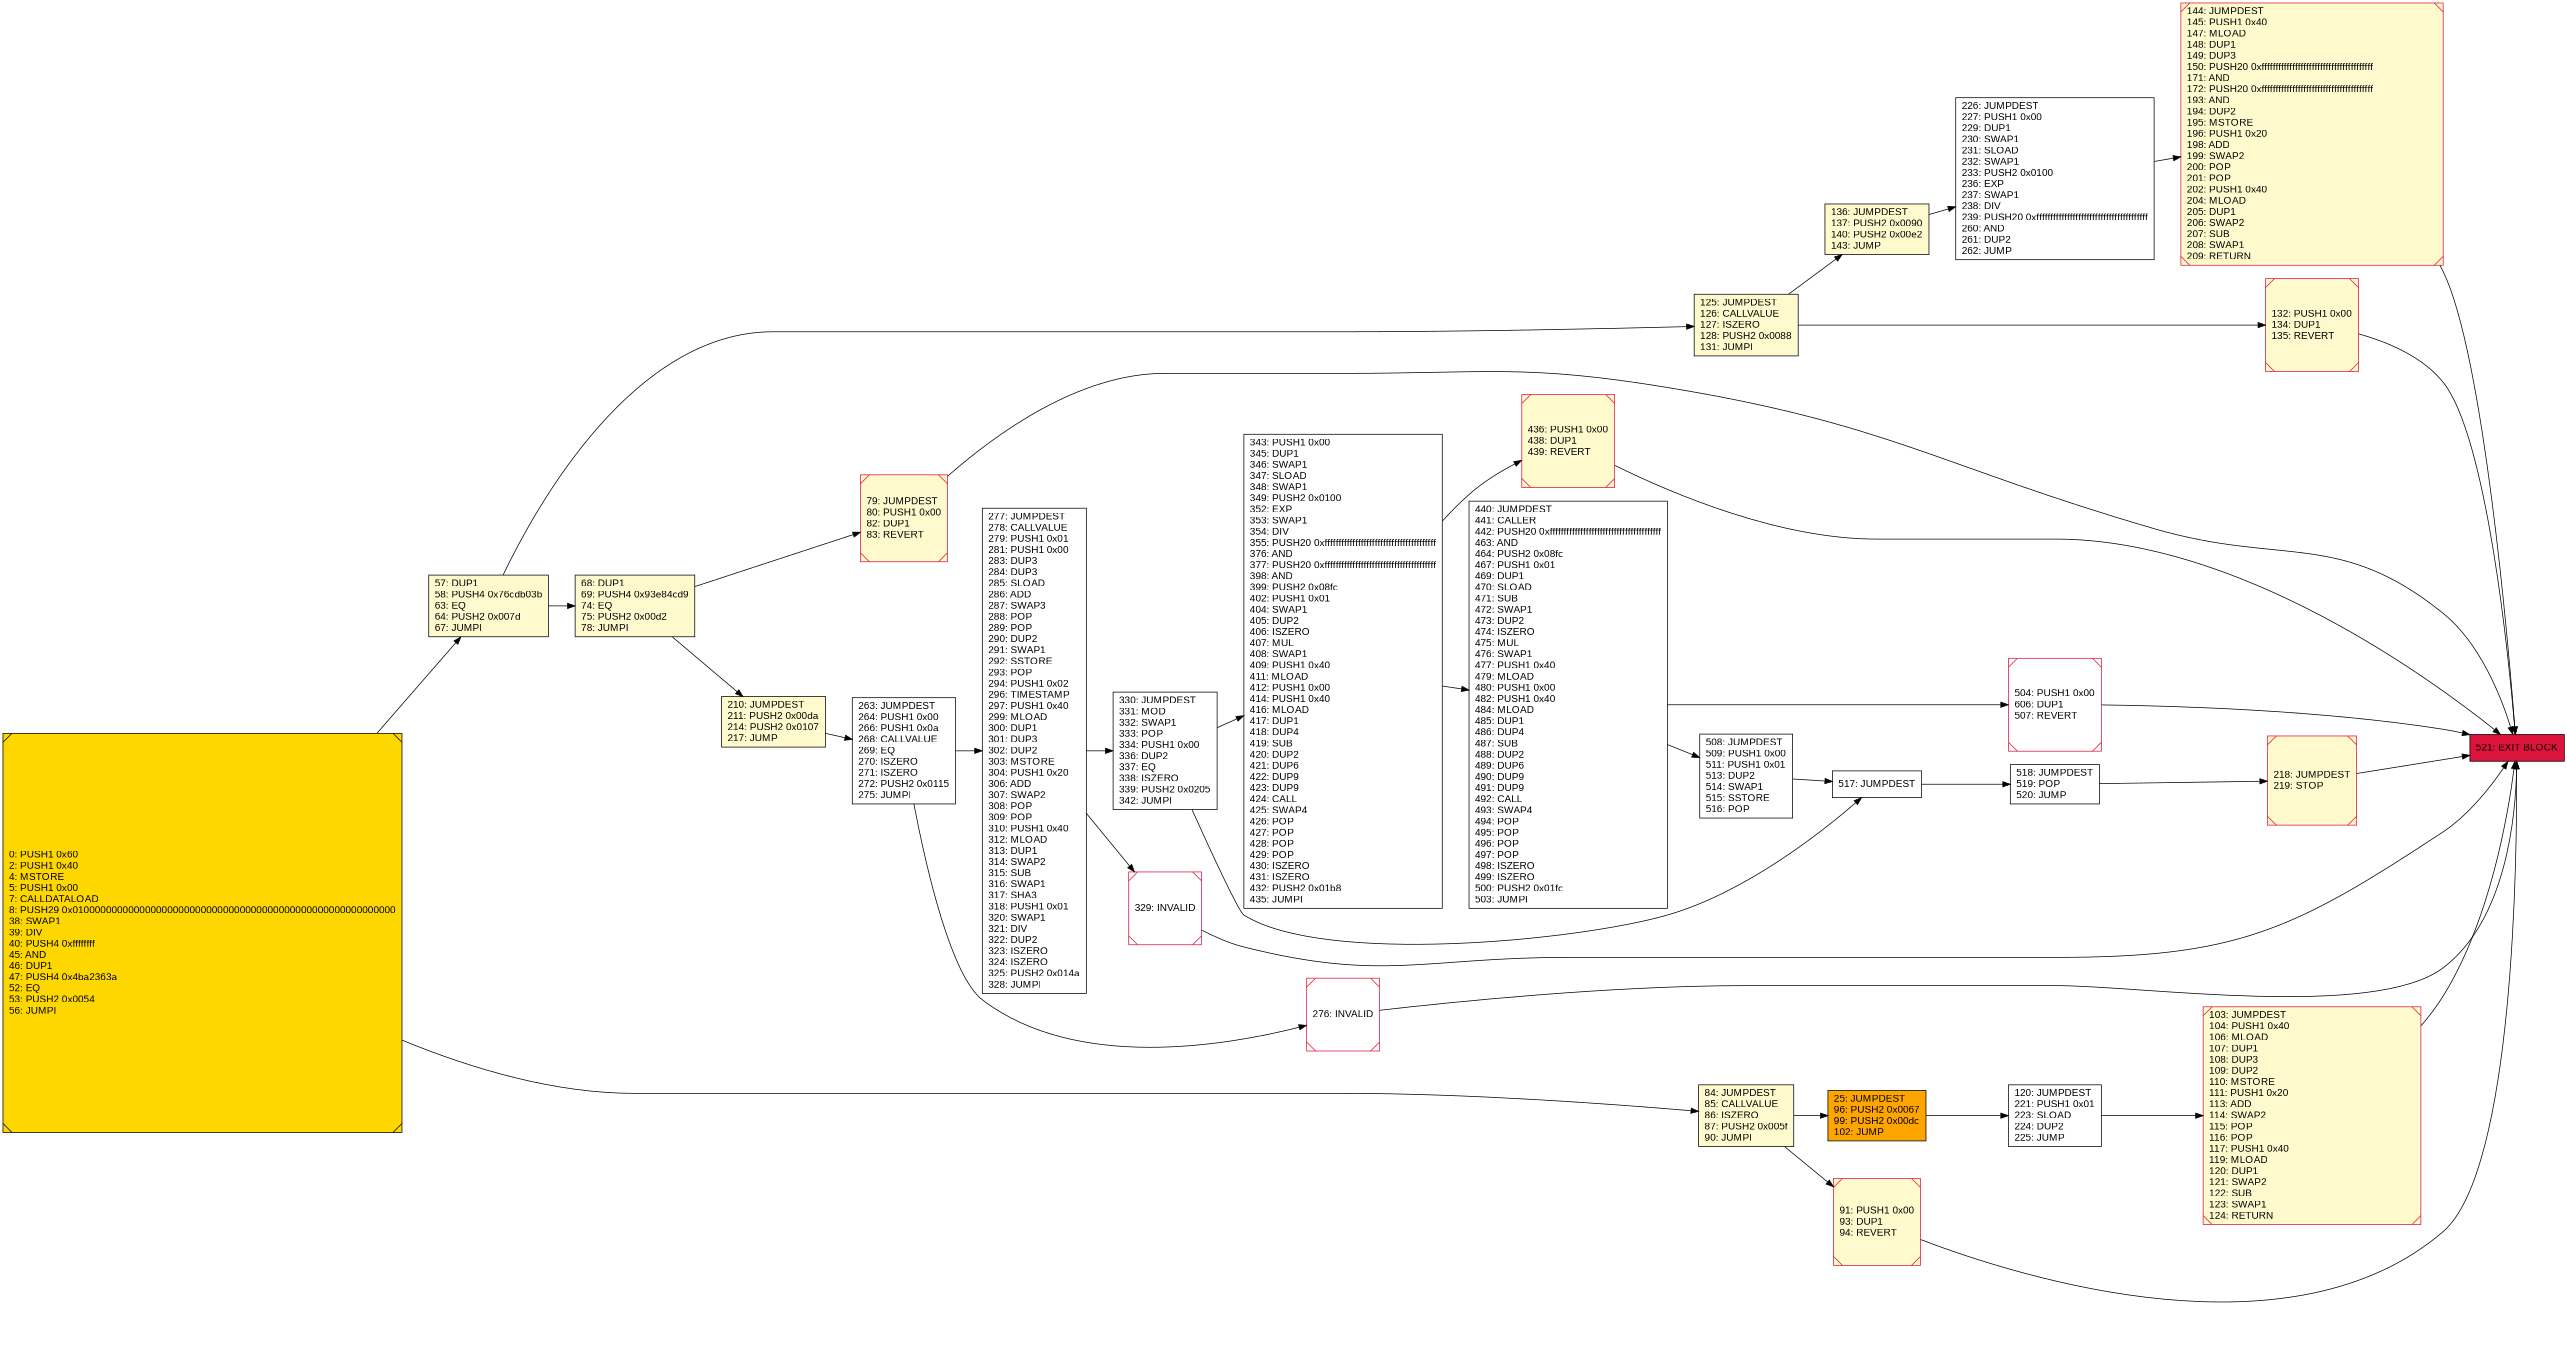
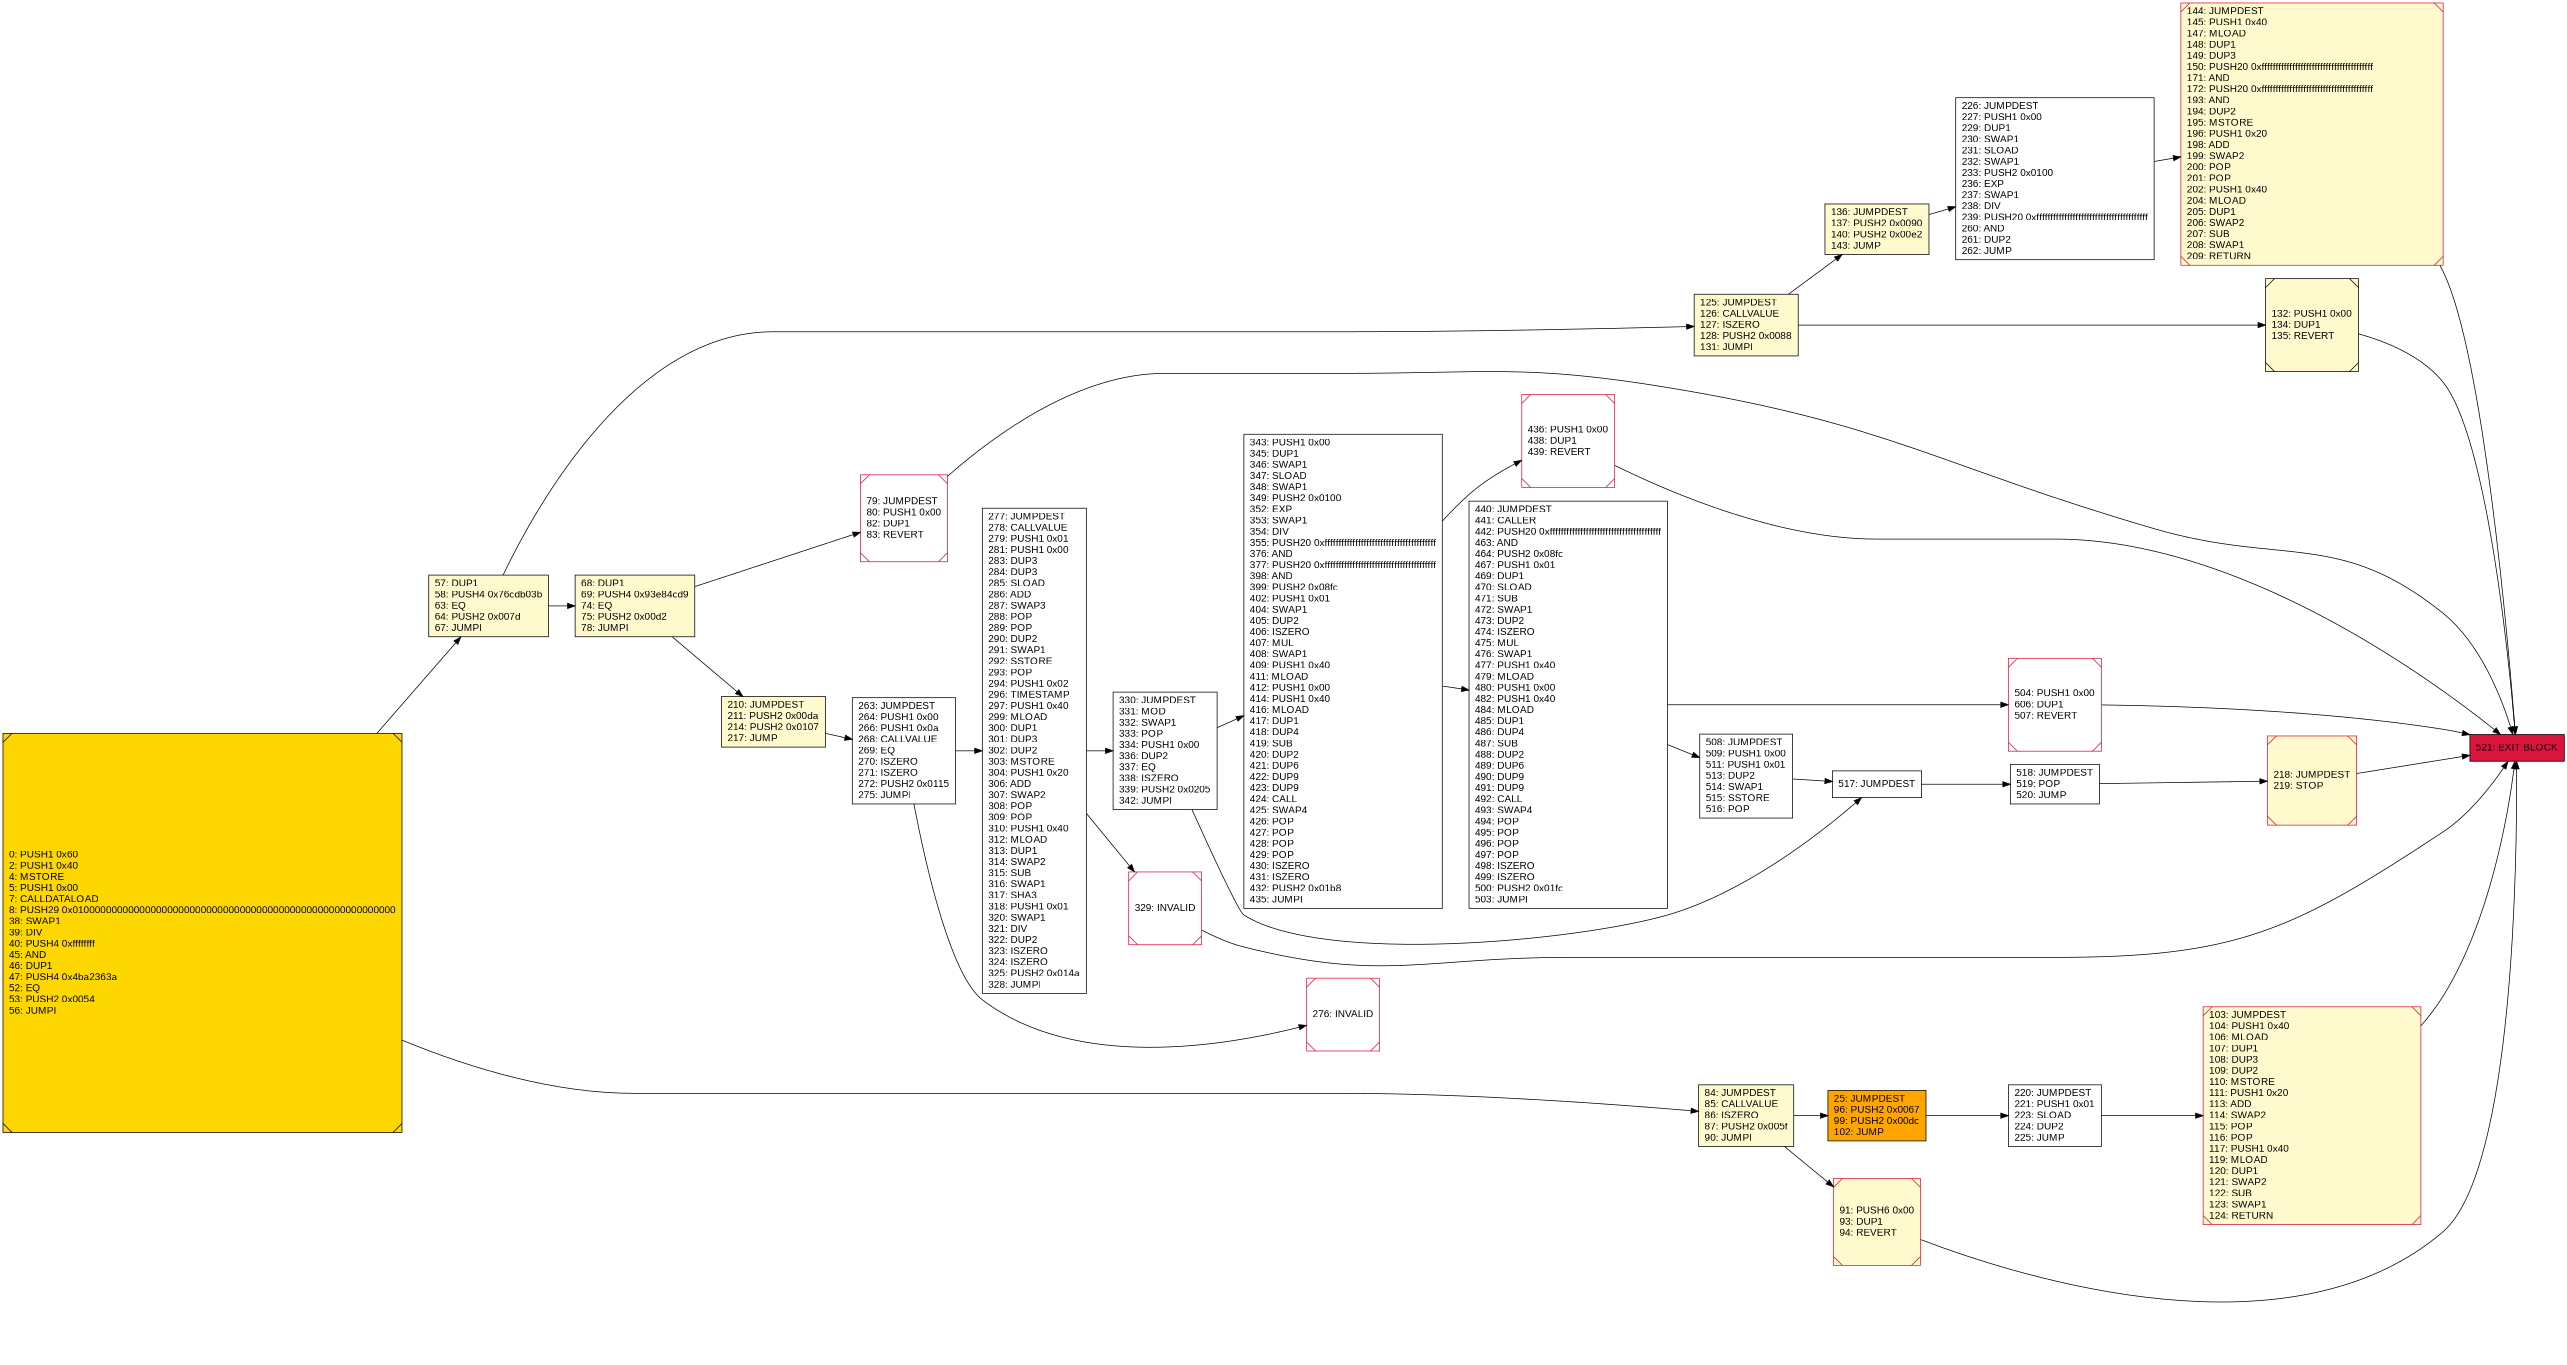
(2312, 325) -> (2312, 325)
(1568, 441) -> (1568, 441)
(904, 518) -> (904, 518)
(2023, 986) -> none
(2055, 1116) -> (2055, 1116)
(1877, 1222) -> (1877, 1222)
